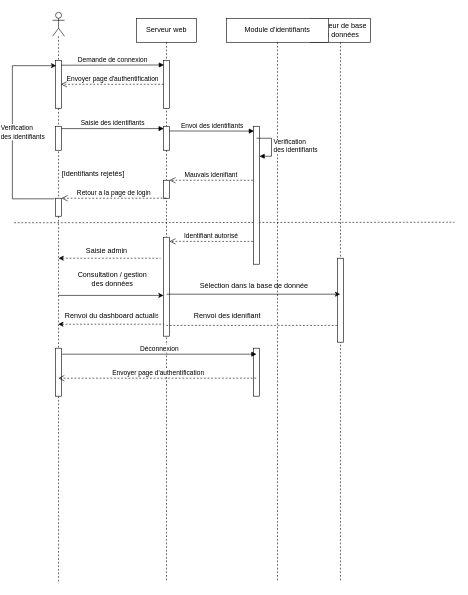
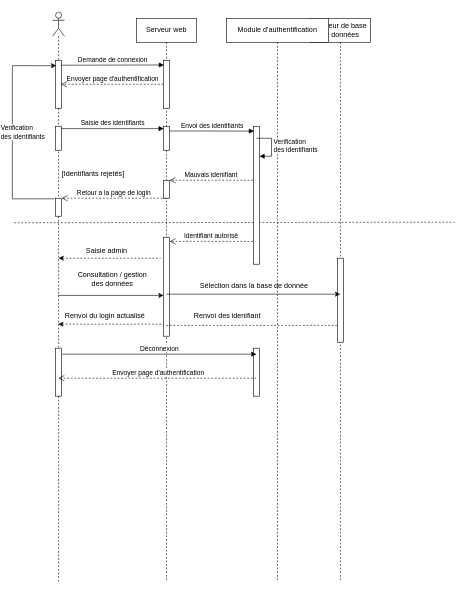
(278, 30) -> (278, 30)
(118, 316) -> (108, 316)
